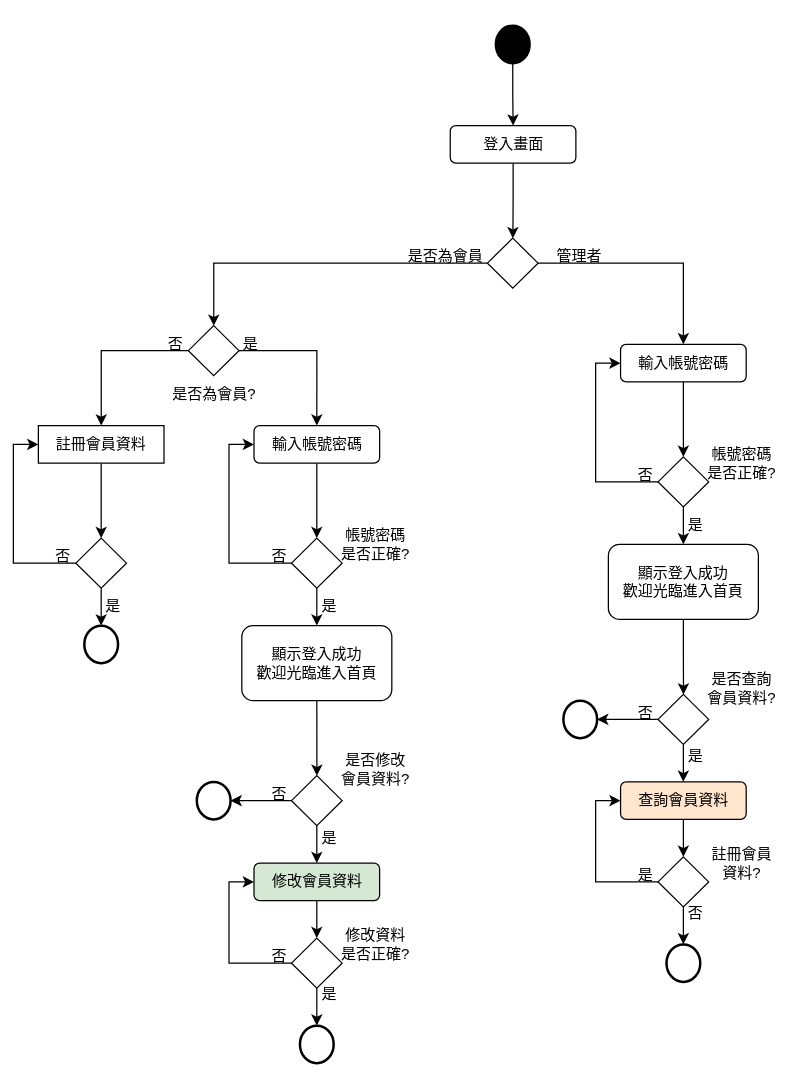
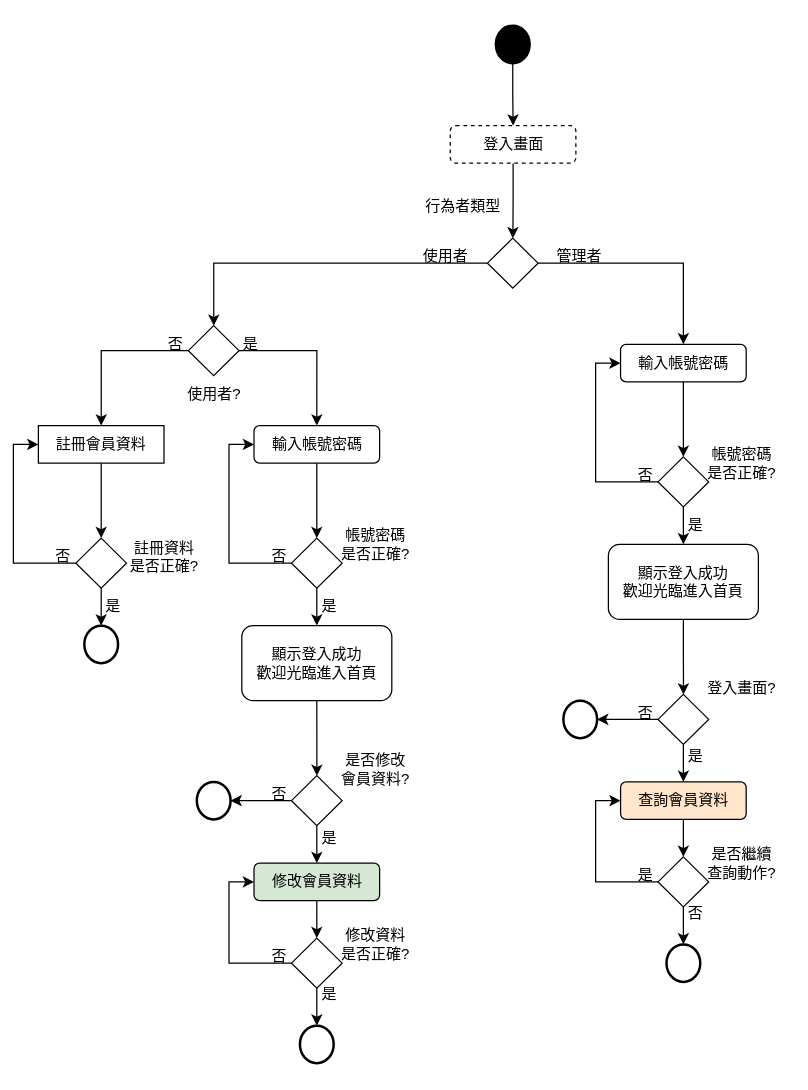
(513, 144) -> (513, 144)
none -> (463, 207)
(446, 257) -> (446, 257)
(214, 394) -> (214, 394)
none -> (164, 557)
(742, 688) -> (742, 688)
(742, 863) -> (742, 863)
